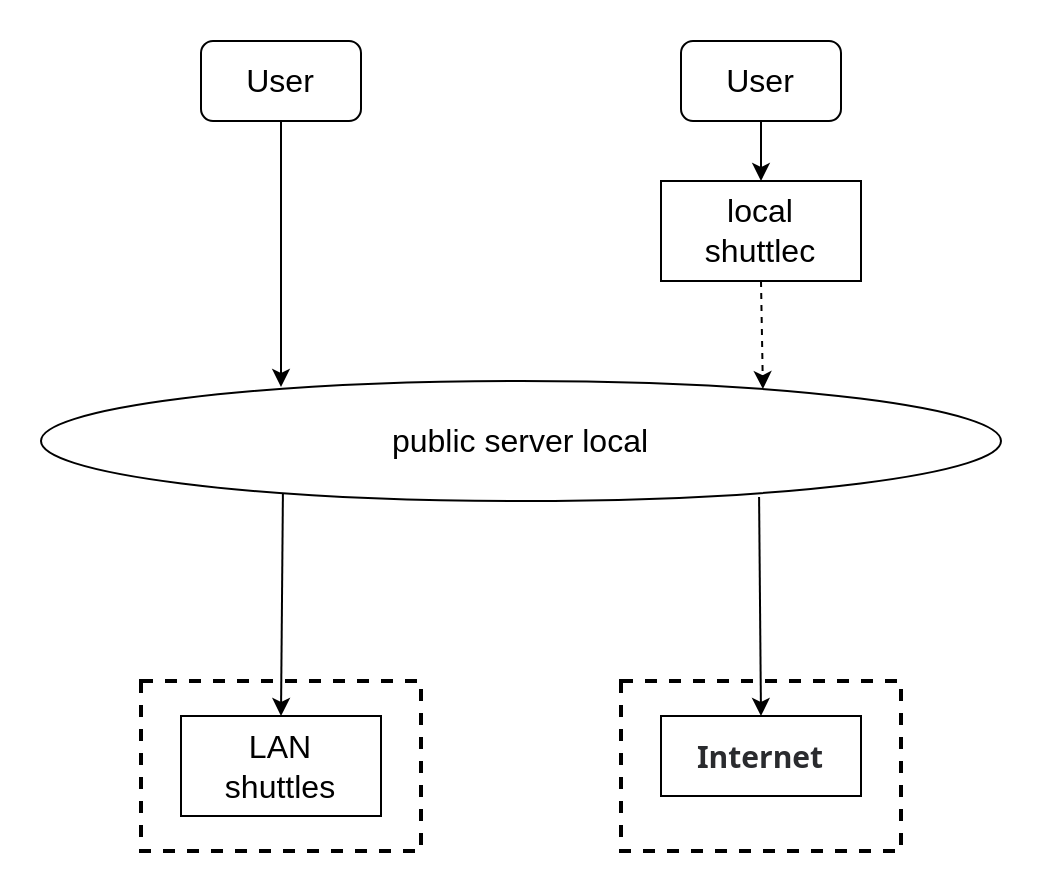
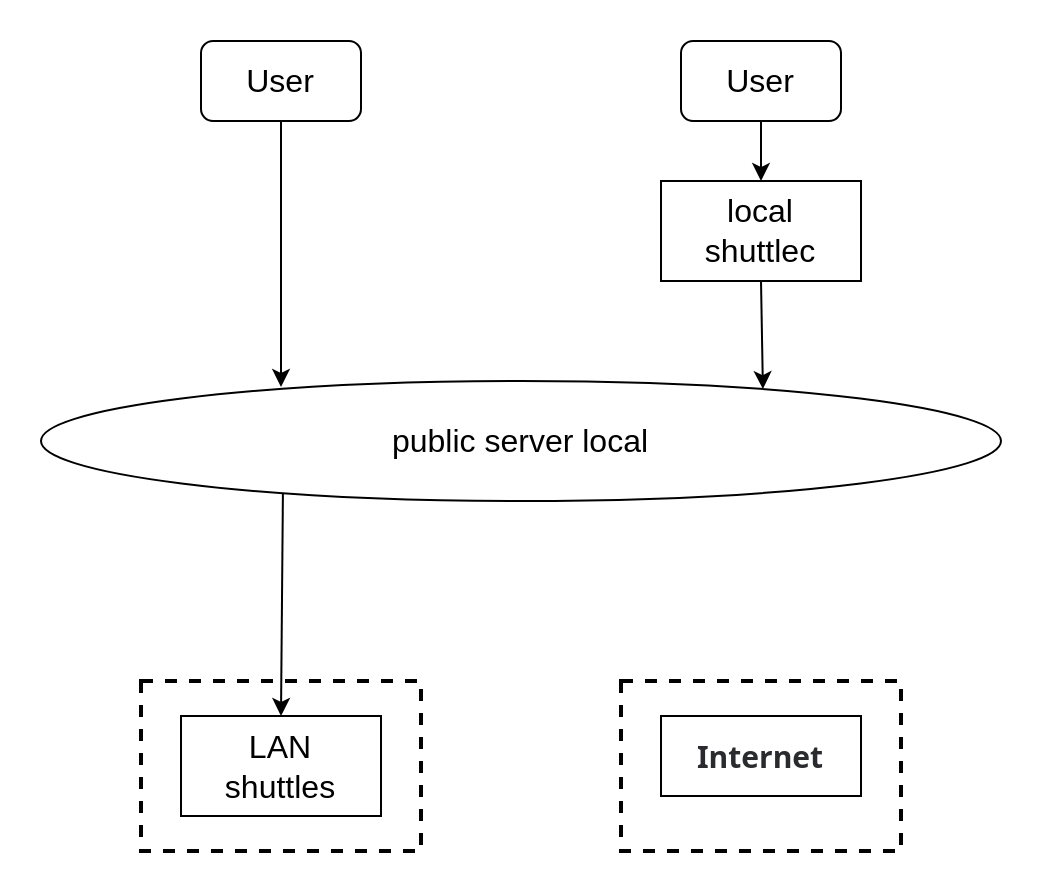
(762, 330) -> (762, 330)
(760, 600) -> none
